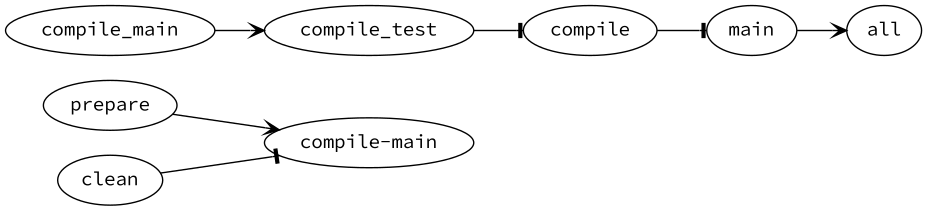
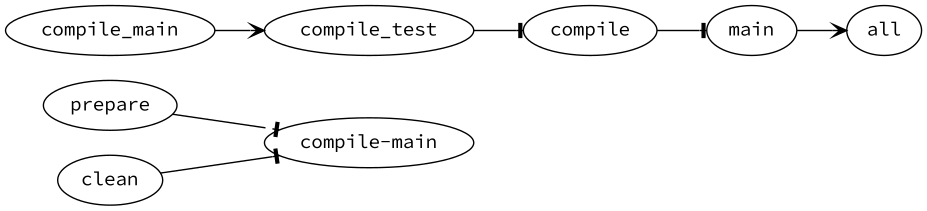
(219, 121) -> (219, 121)
